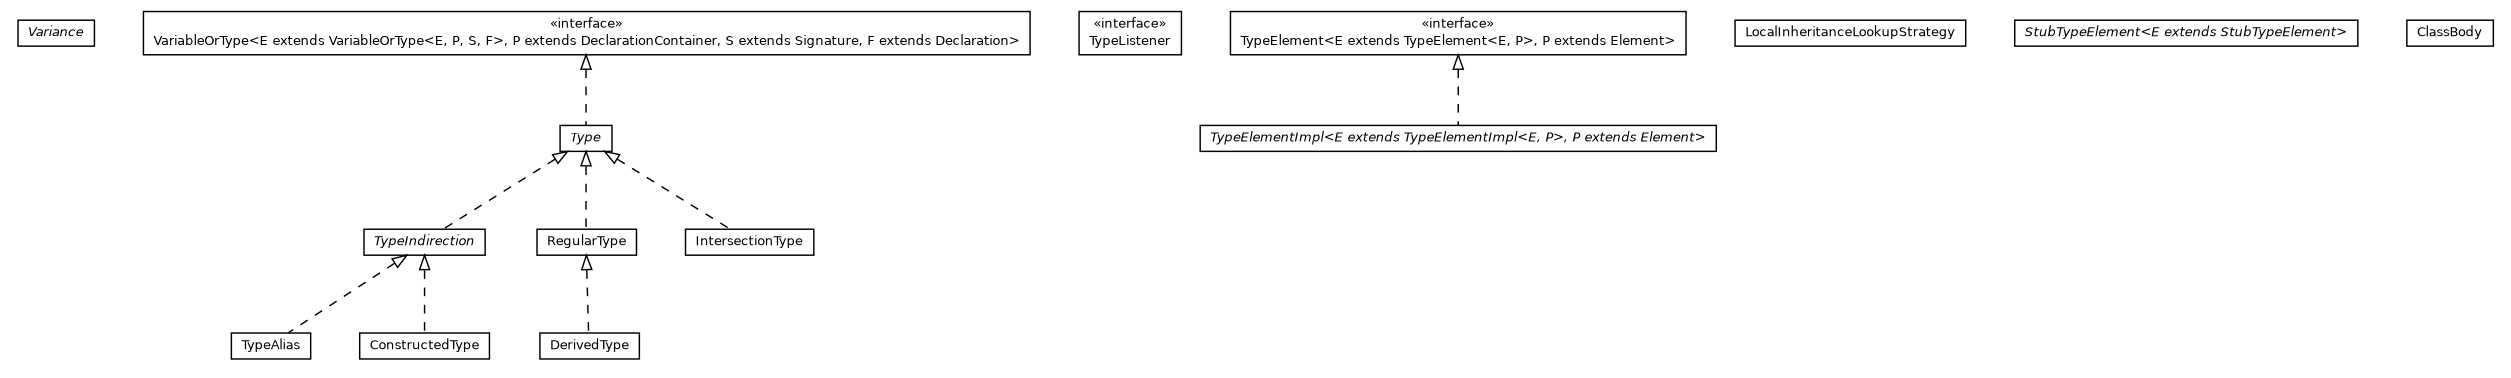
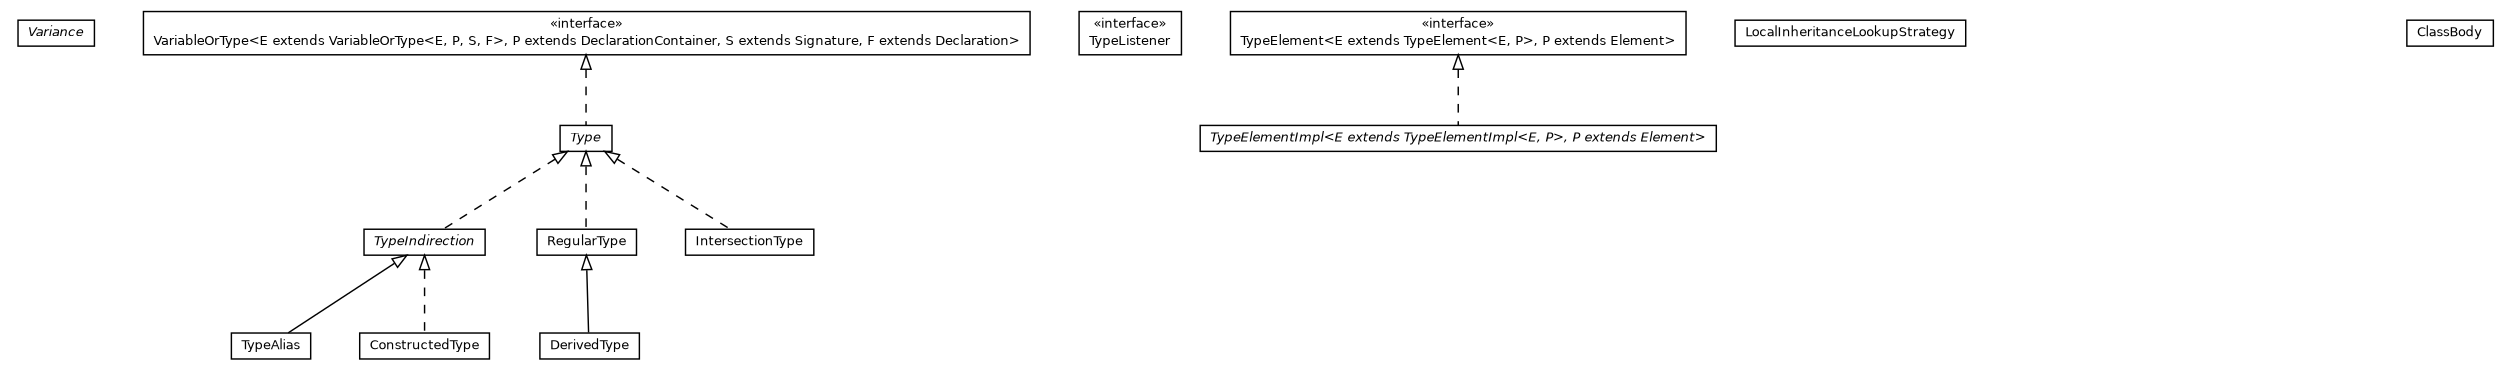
(2186, 33) -> none
(341, 298) -> (341, 298)
(588, 301) -> (588, 301)
